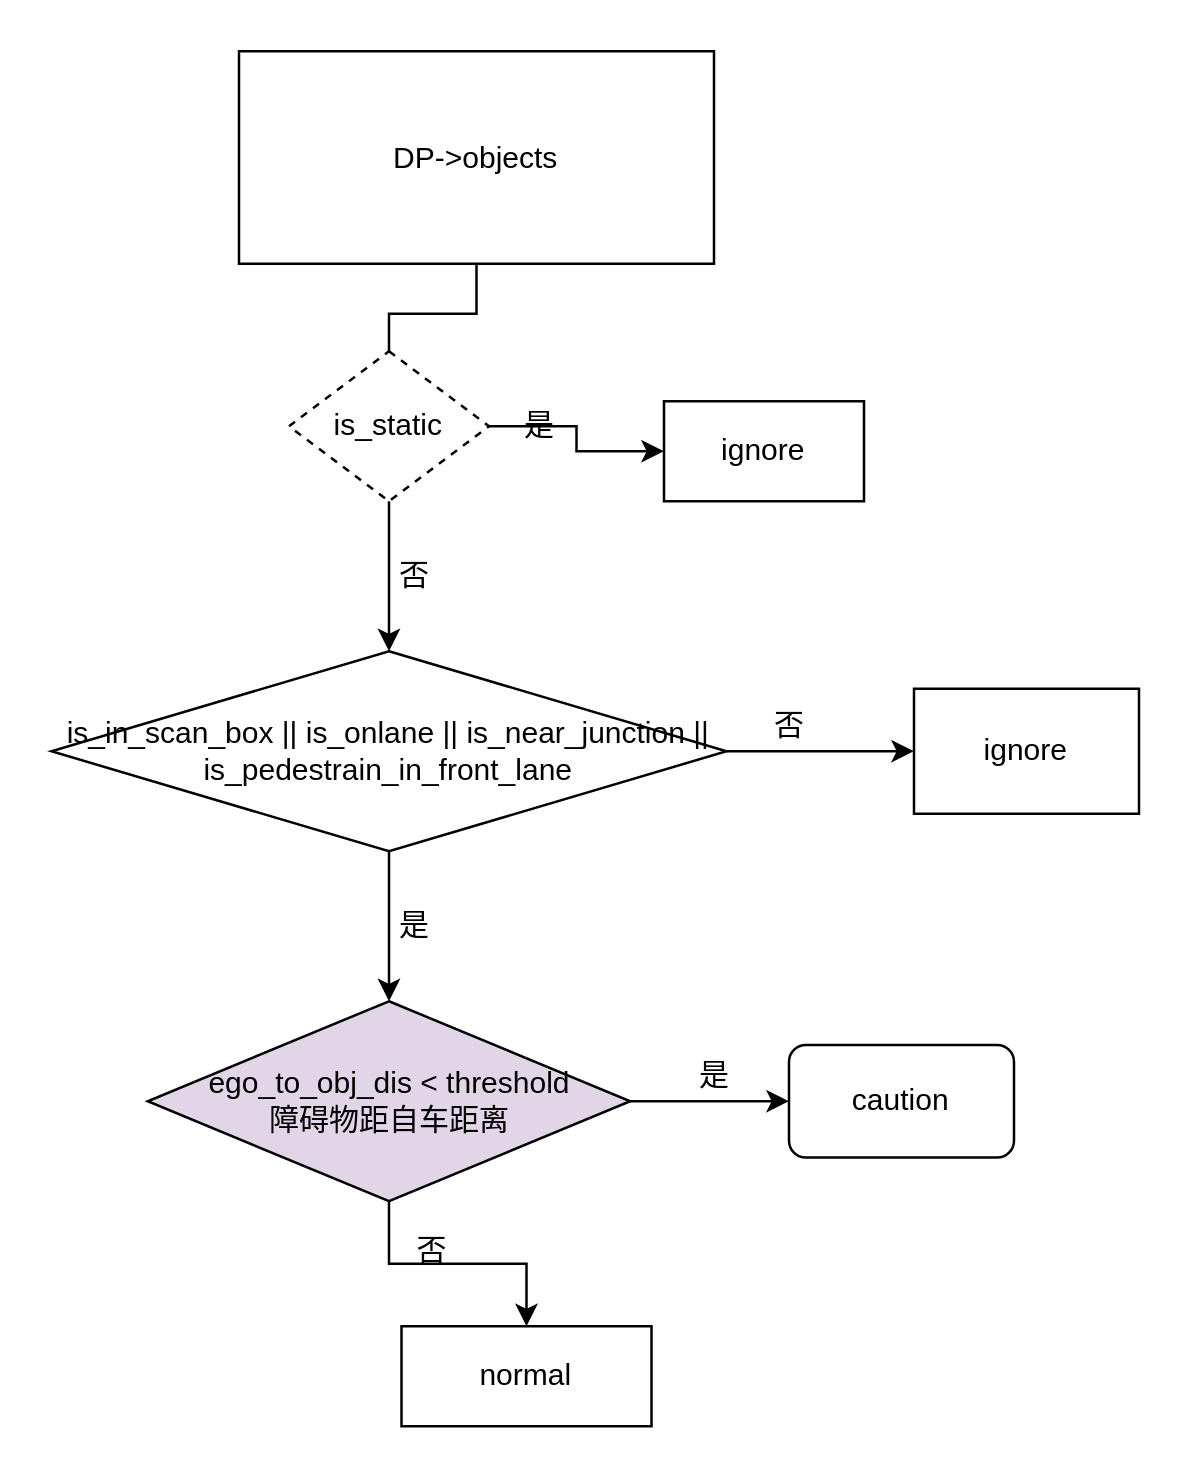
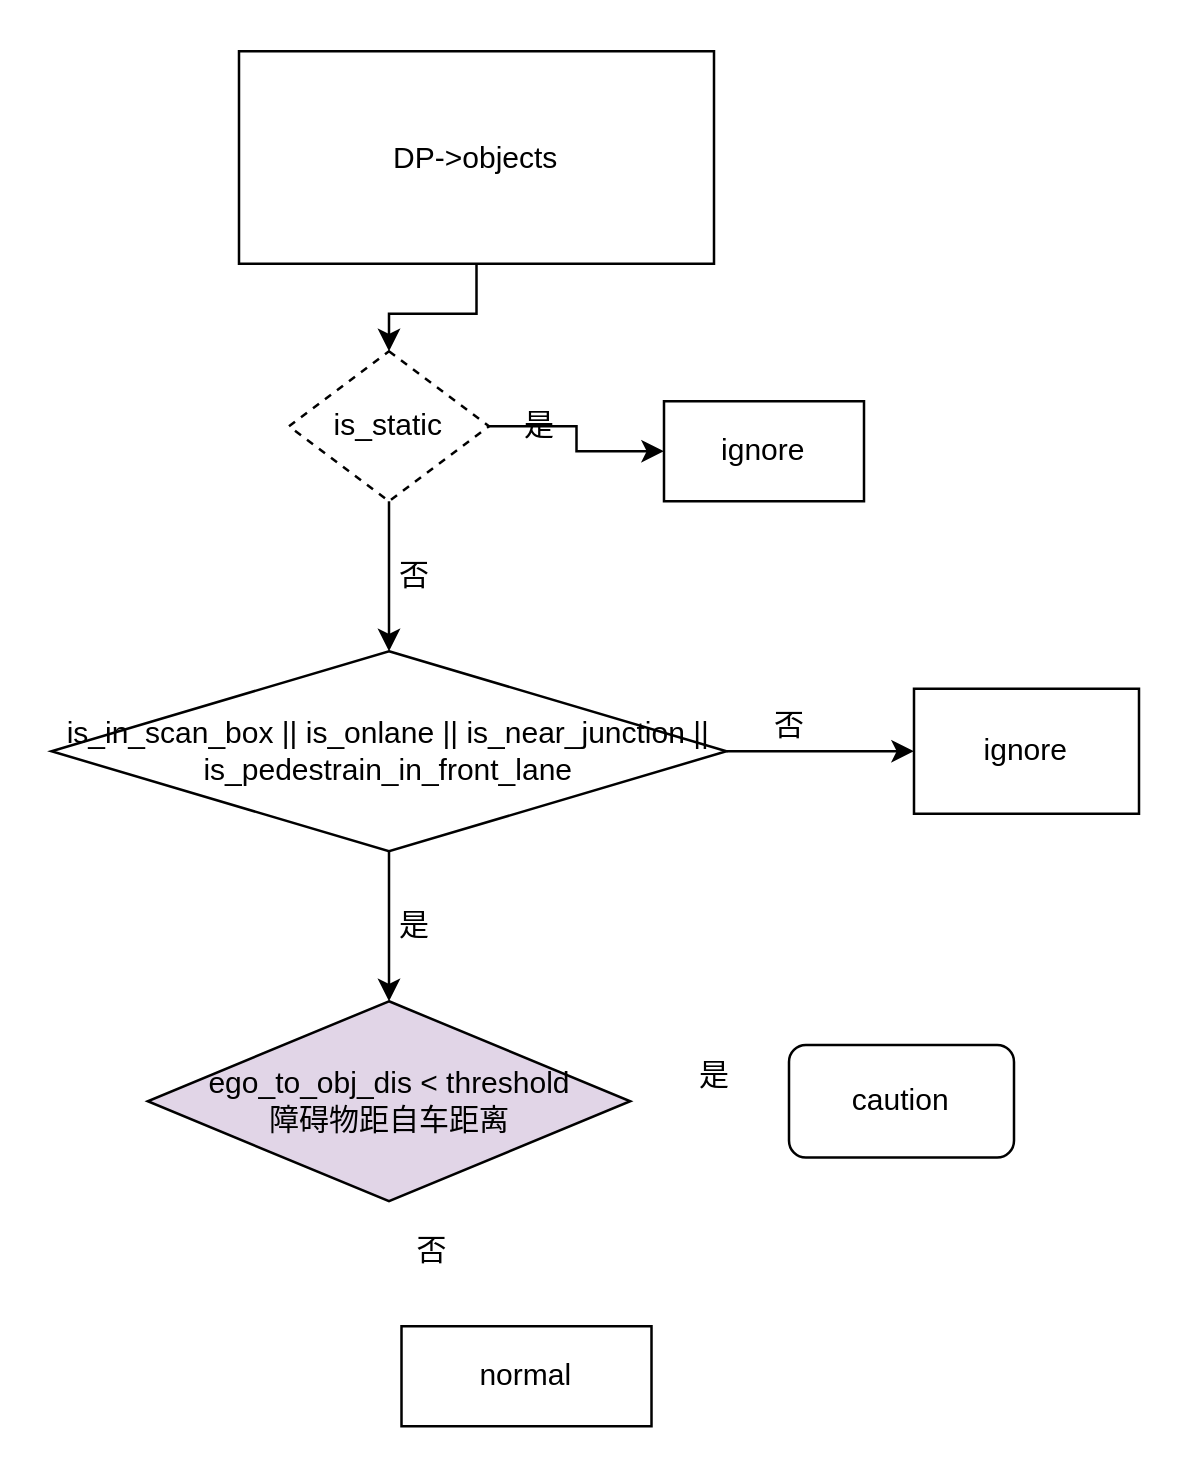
(389, 340) -> (389, 333)
(701, 1101) -> none
(449, 1264) -> none
